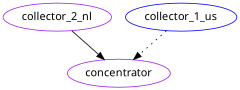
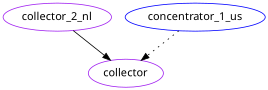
(181, 17) -> (195, 17)
(119, 73) -> (126, 73)
